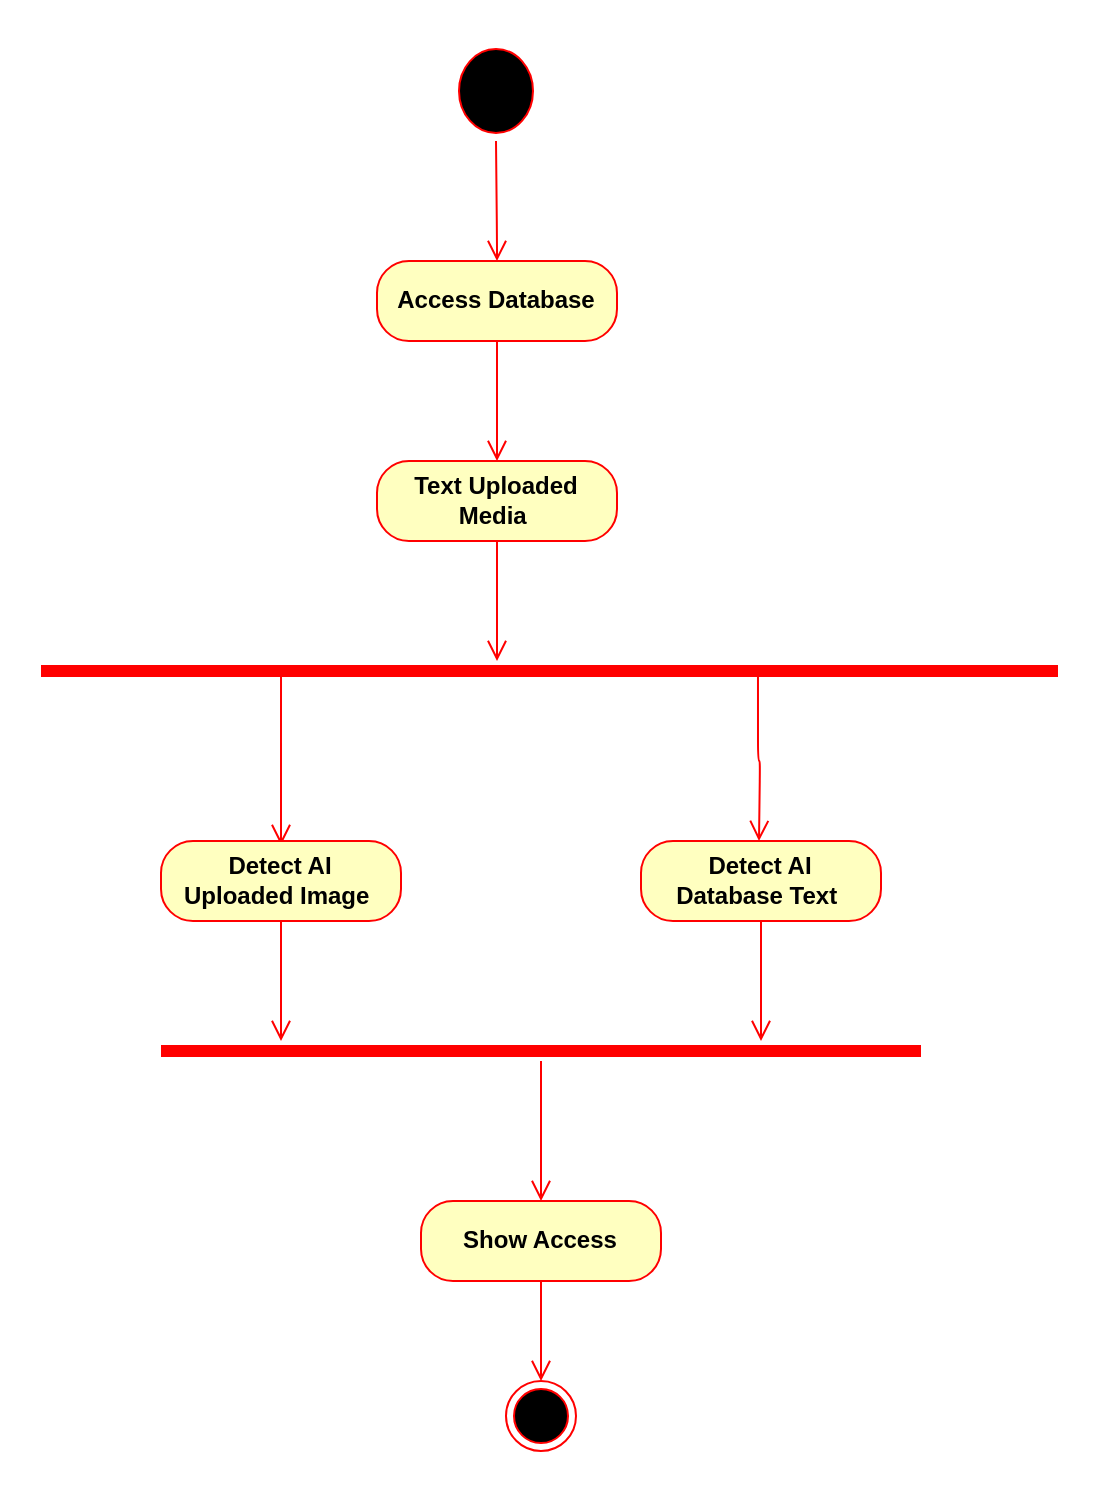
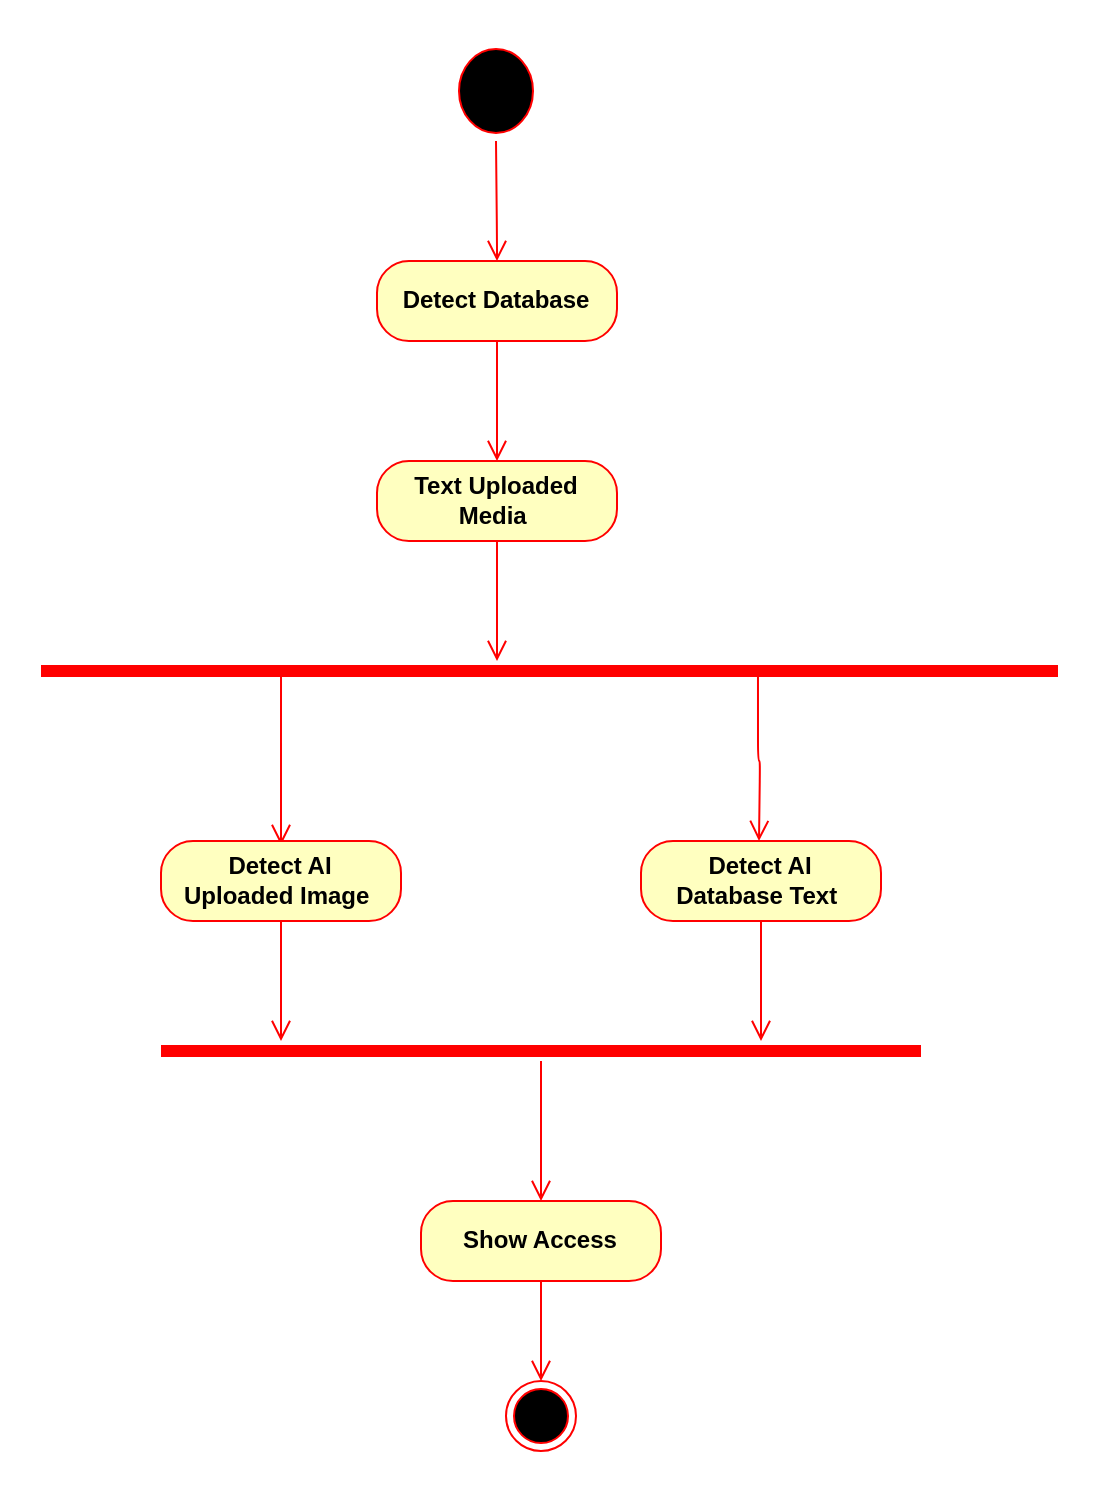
(497, 301) -> (497, 301)
